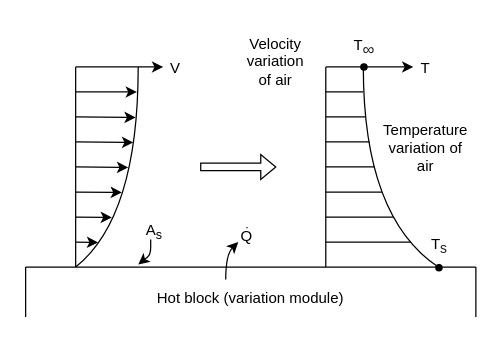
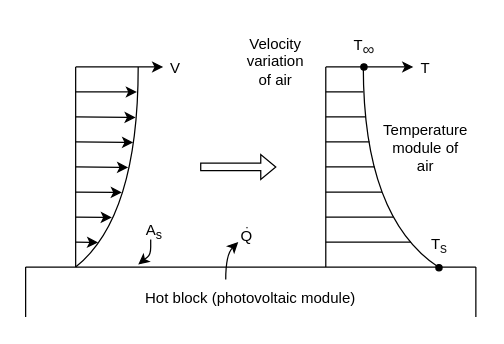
(426, 148) -> (426, 148)
(251, 298) -> (251, 298)
